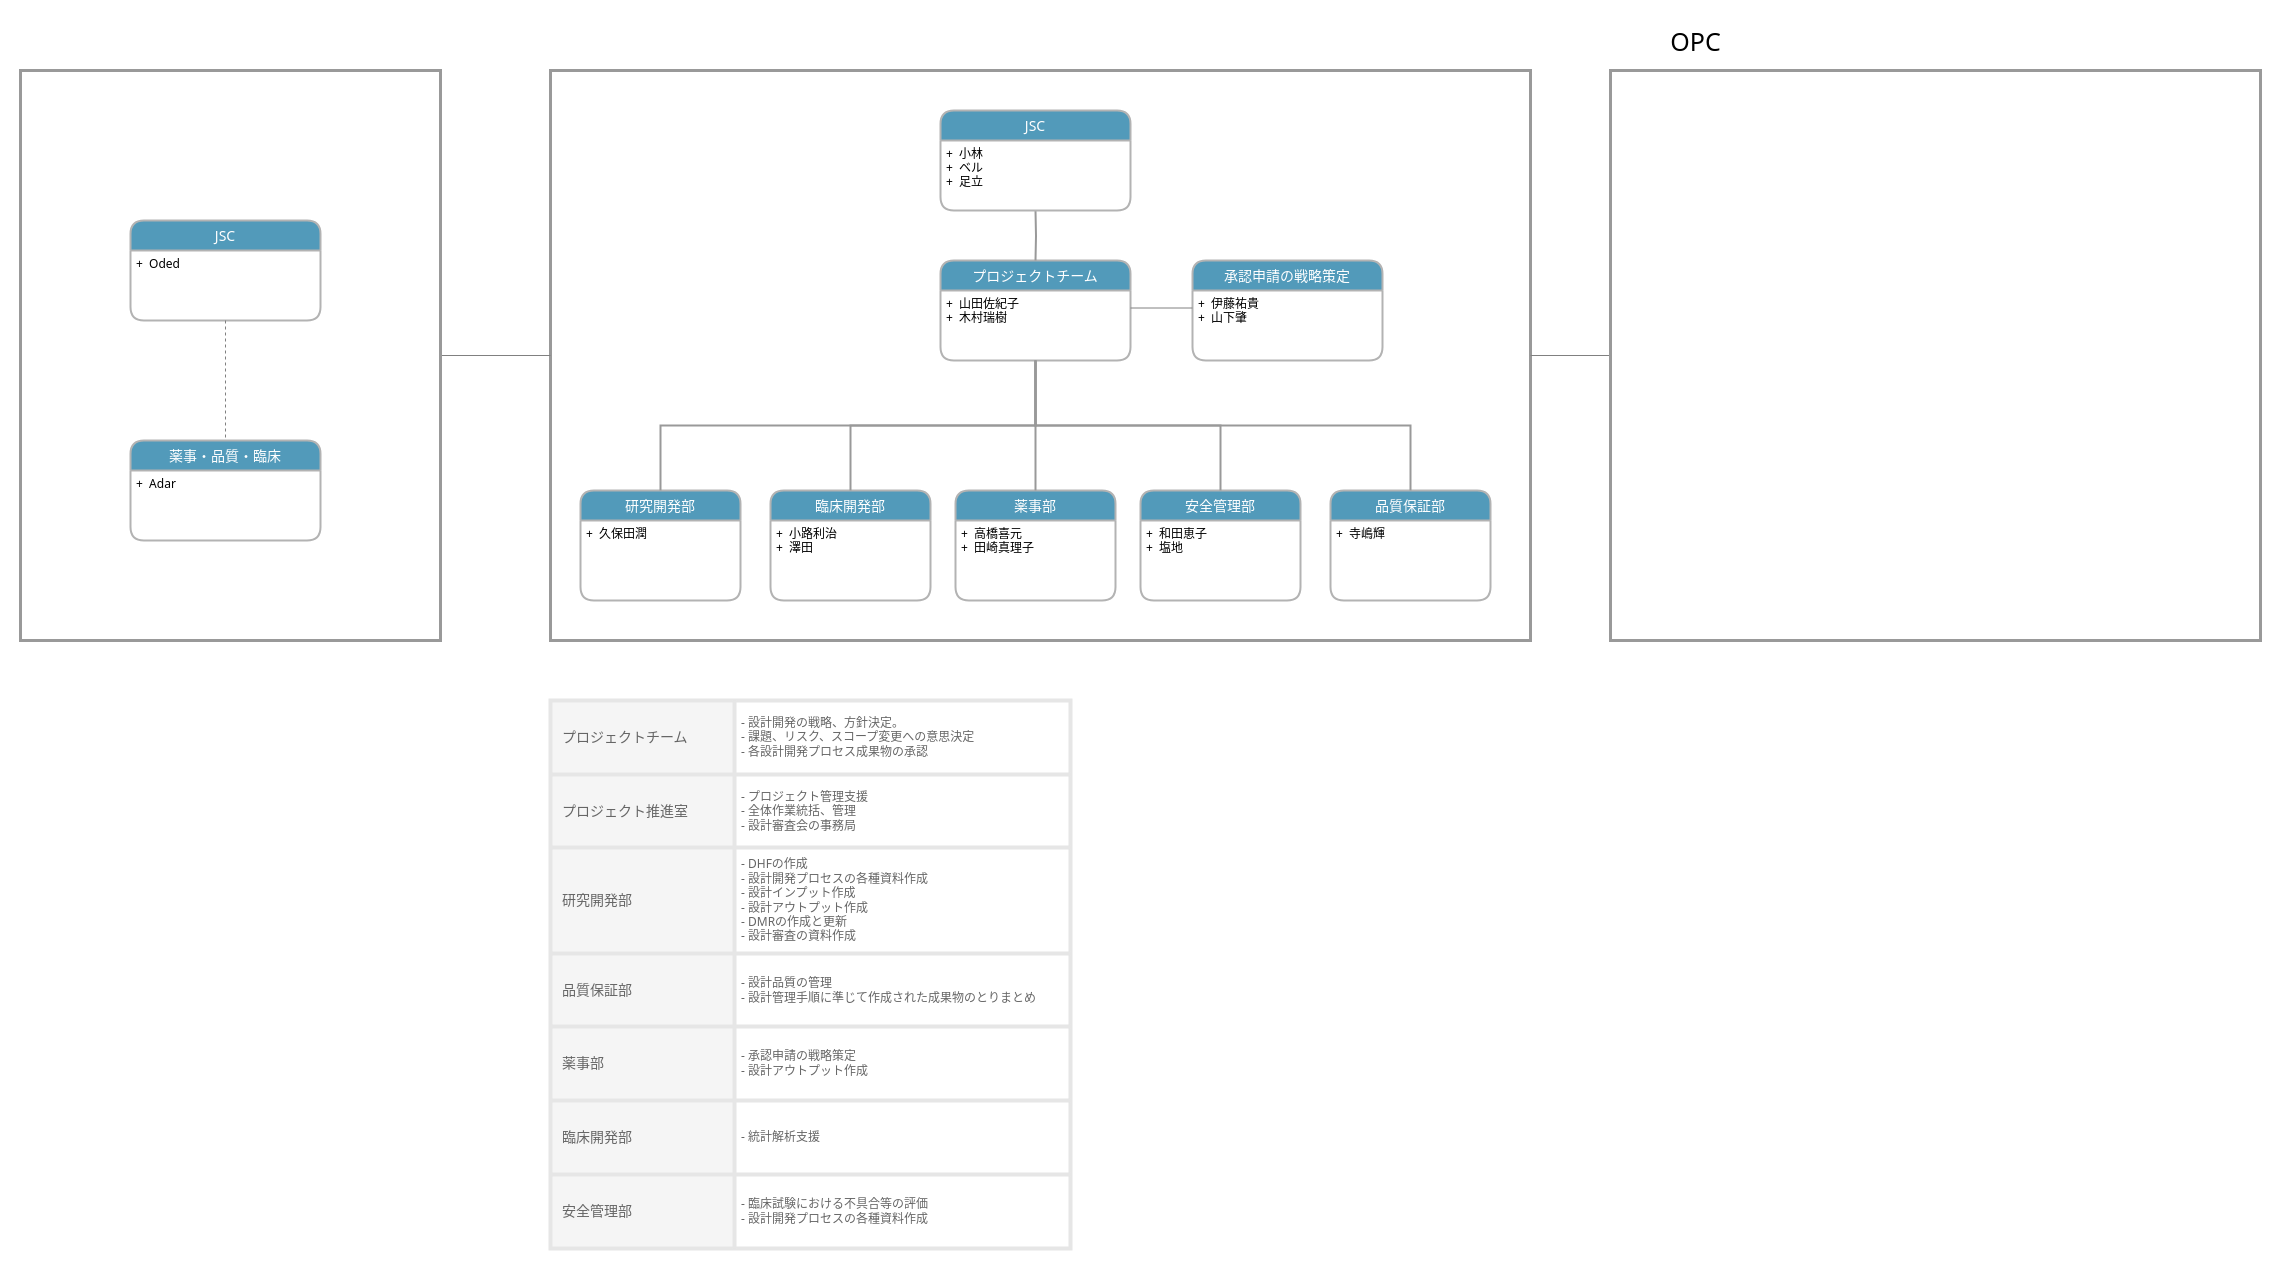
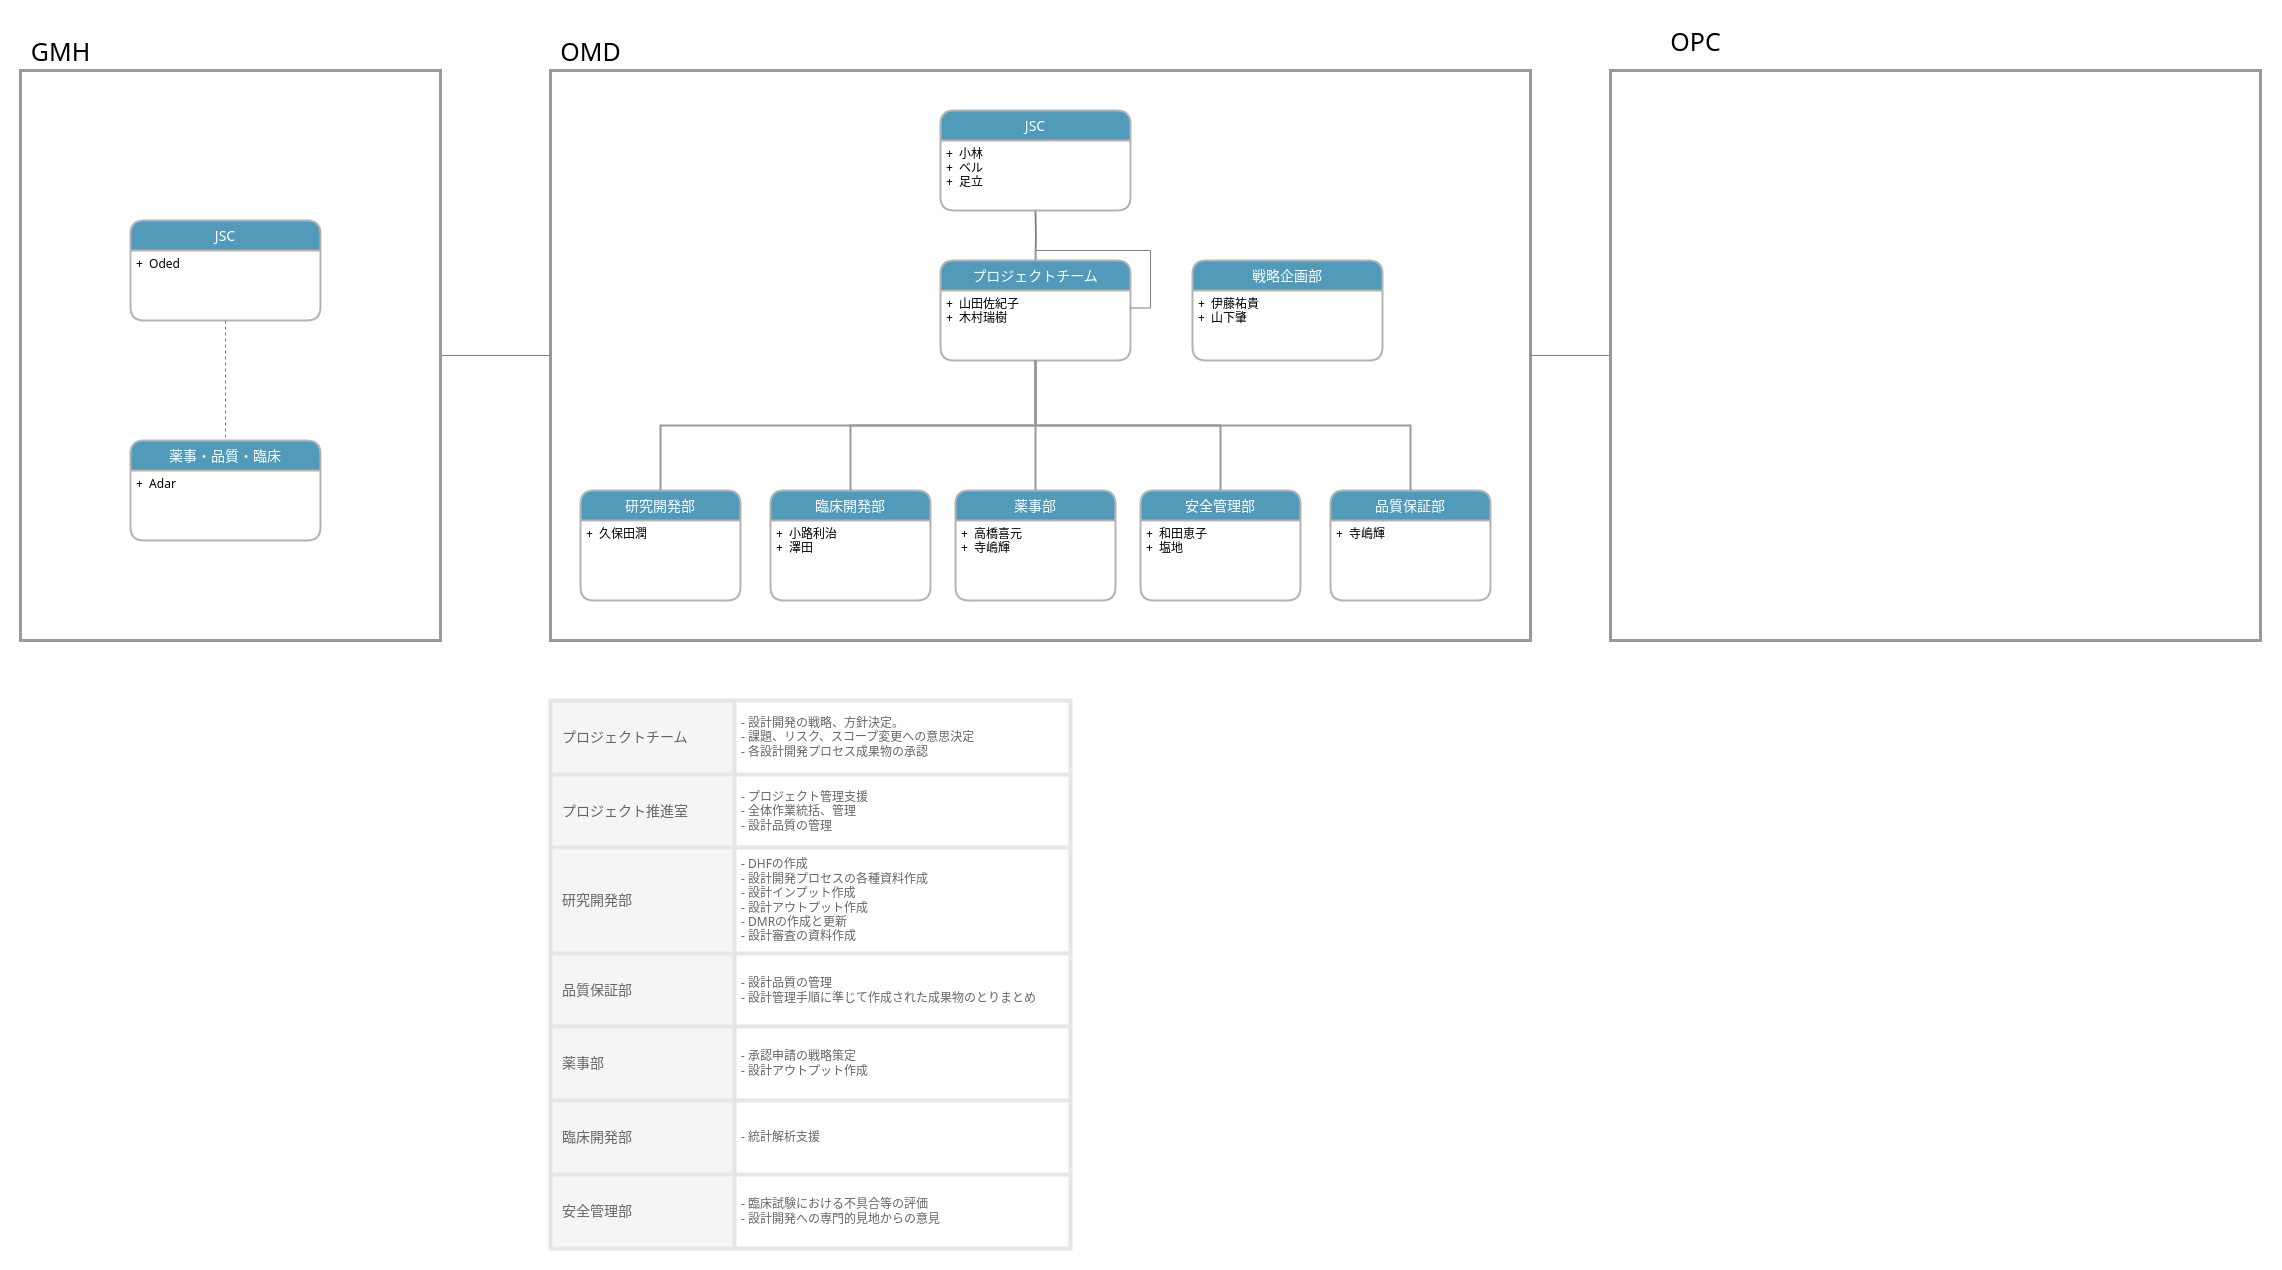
none -> (61, 51)
none -> (591, 51)
(1287, 276) -> (1287, 276)
(1169, 308) -> (1125, 251)
(994, 534) -> (994, 534)
(807, 812) -> (807, 812)
(837, 1212) -> (843, 1212)
